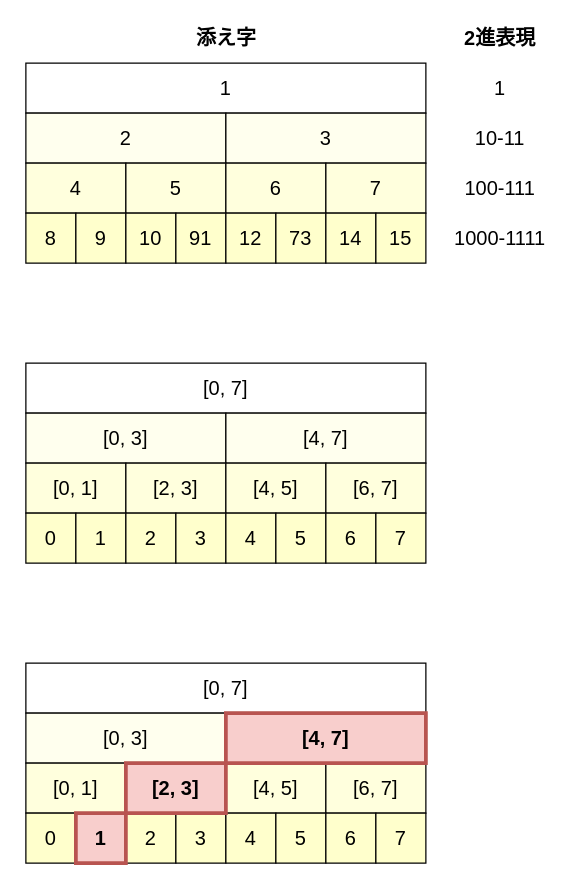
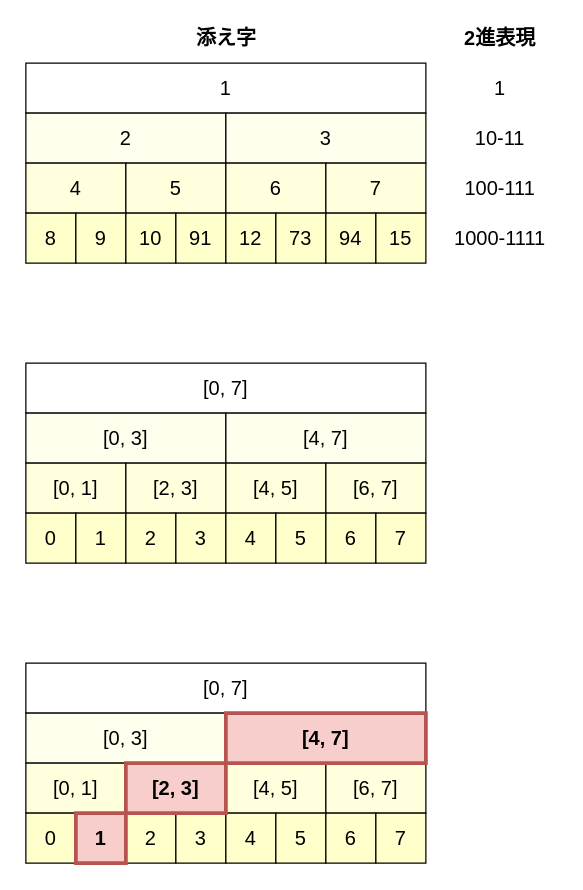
(351, 238) -> (351, 238)
